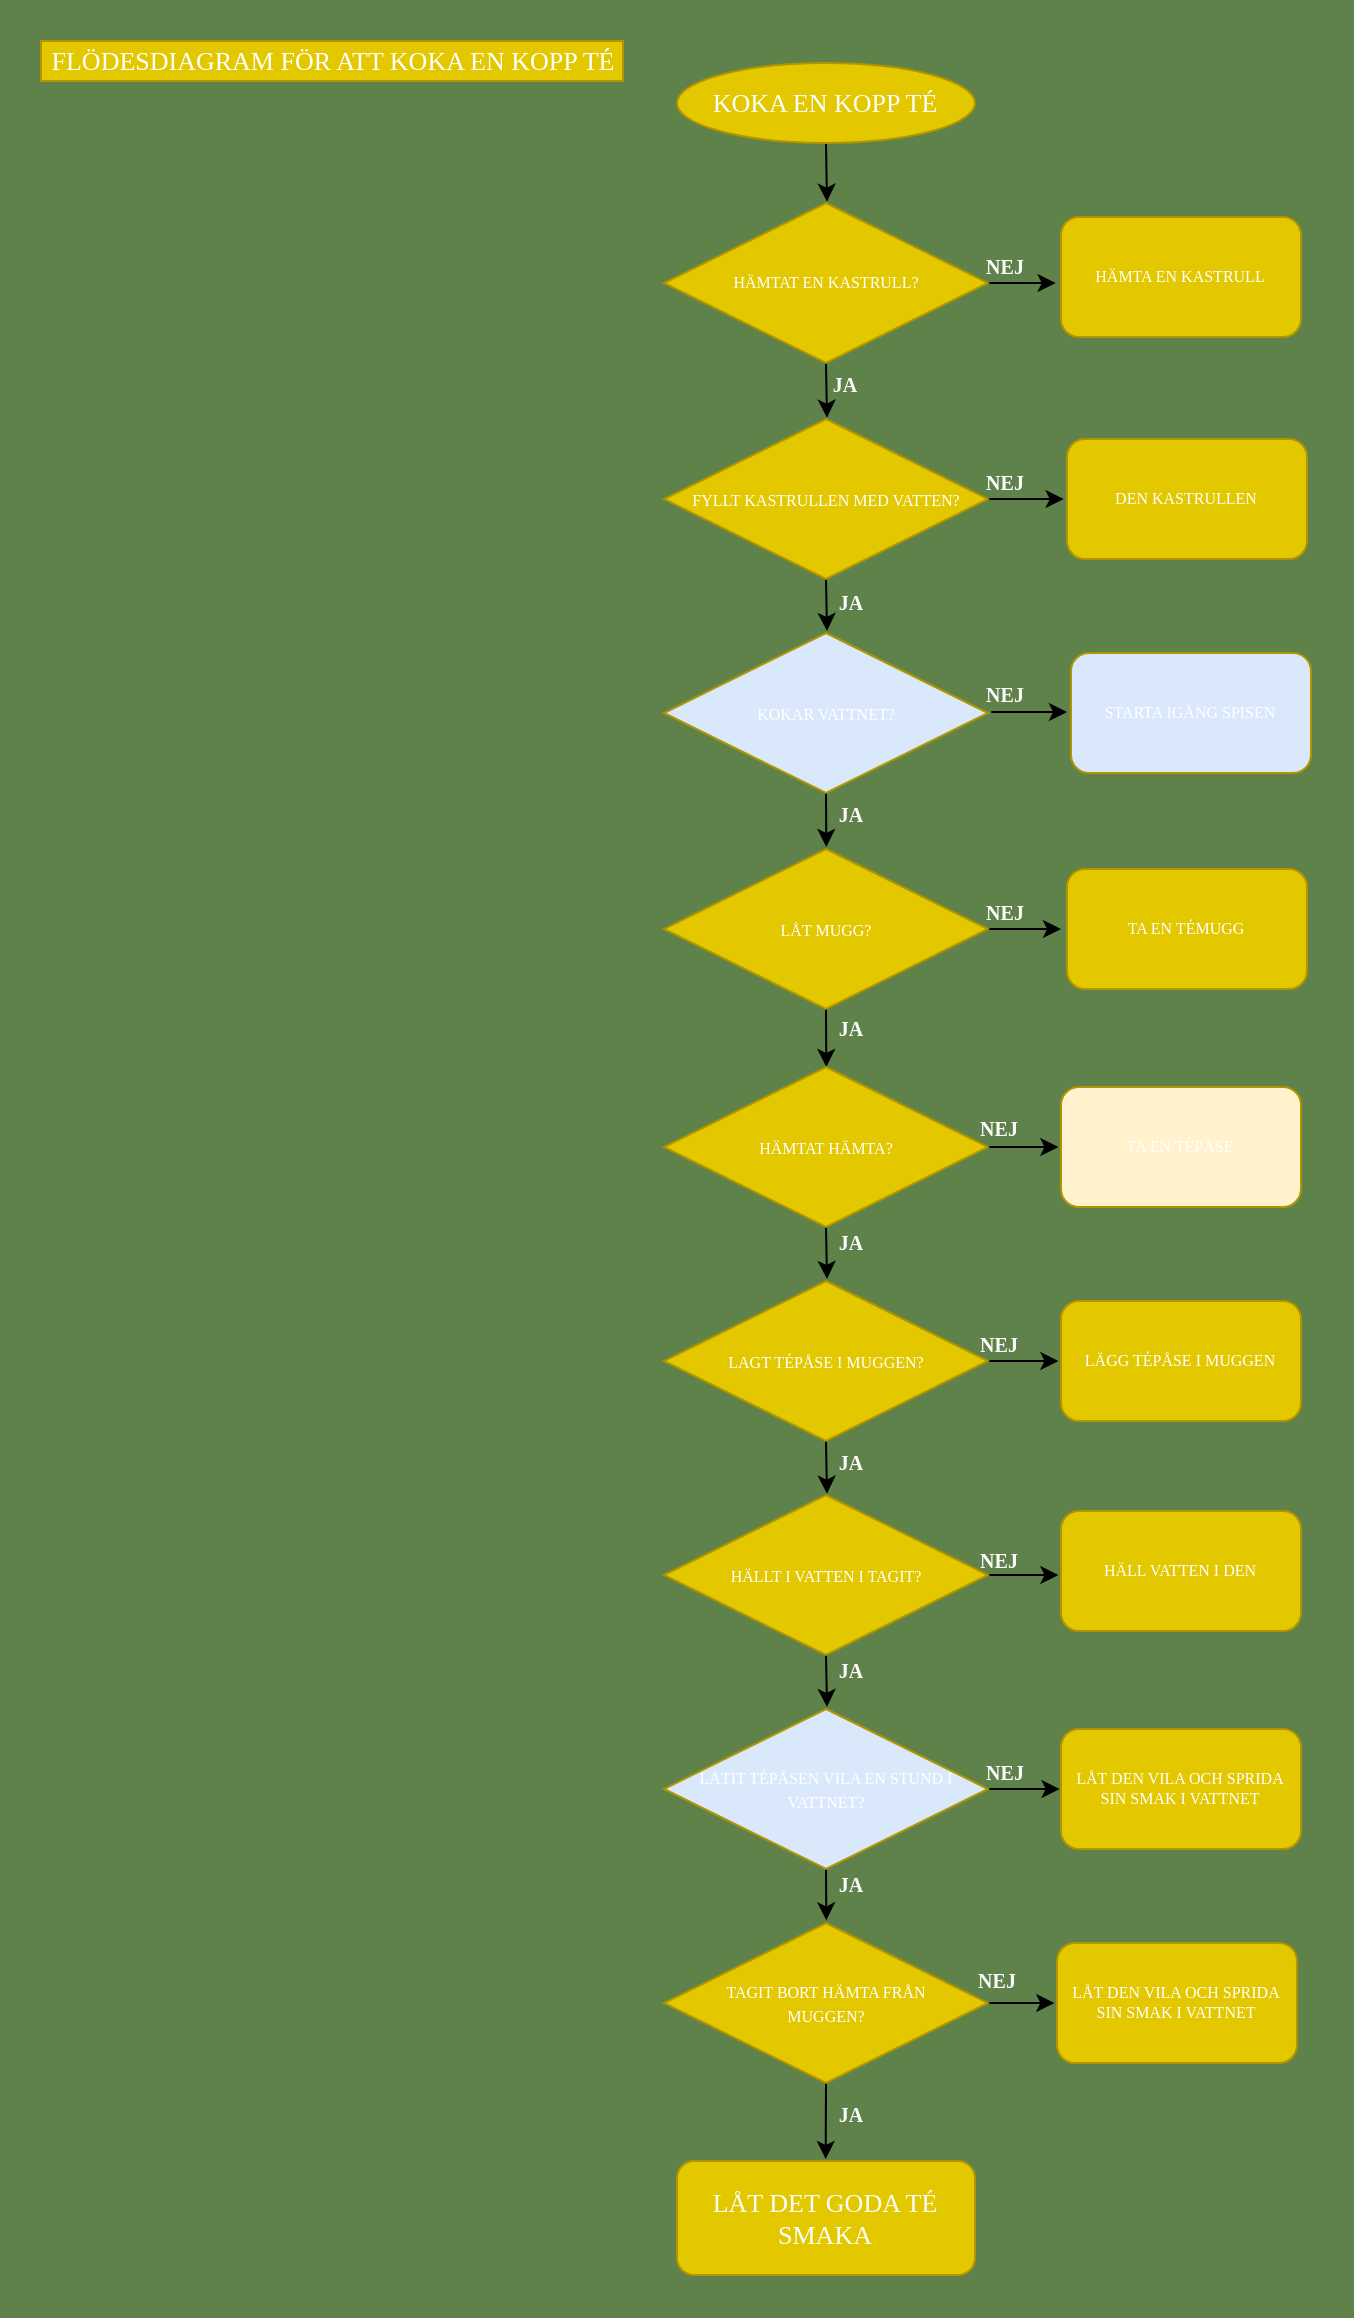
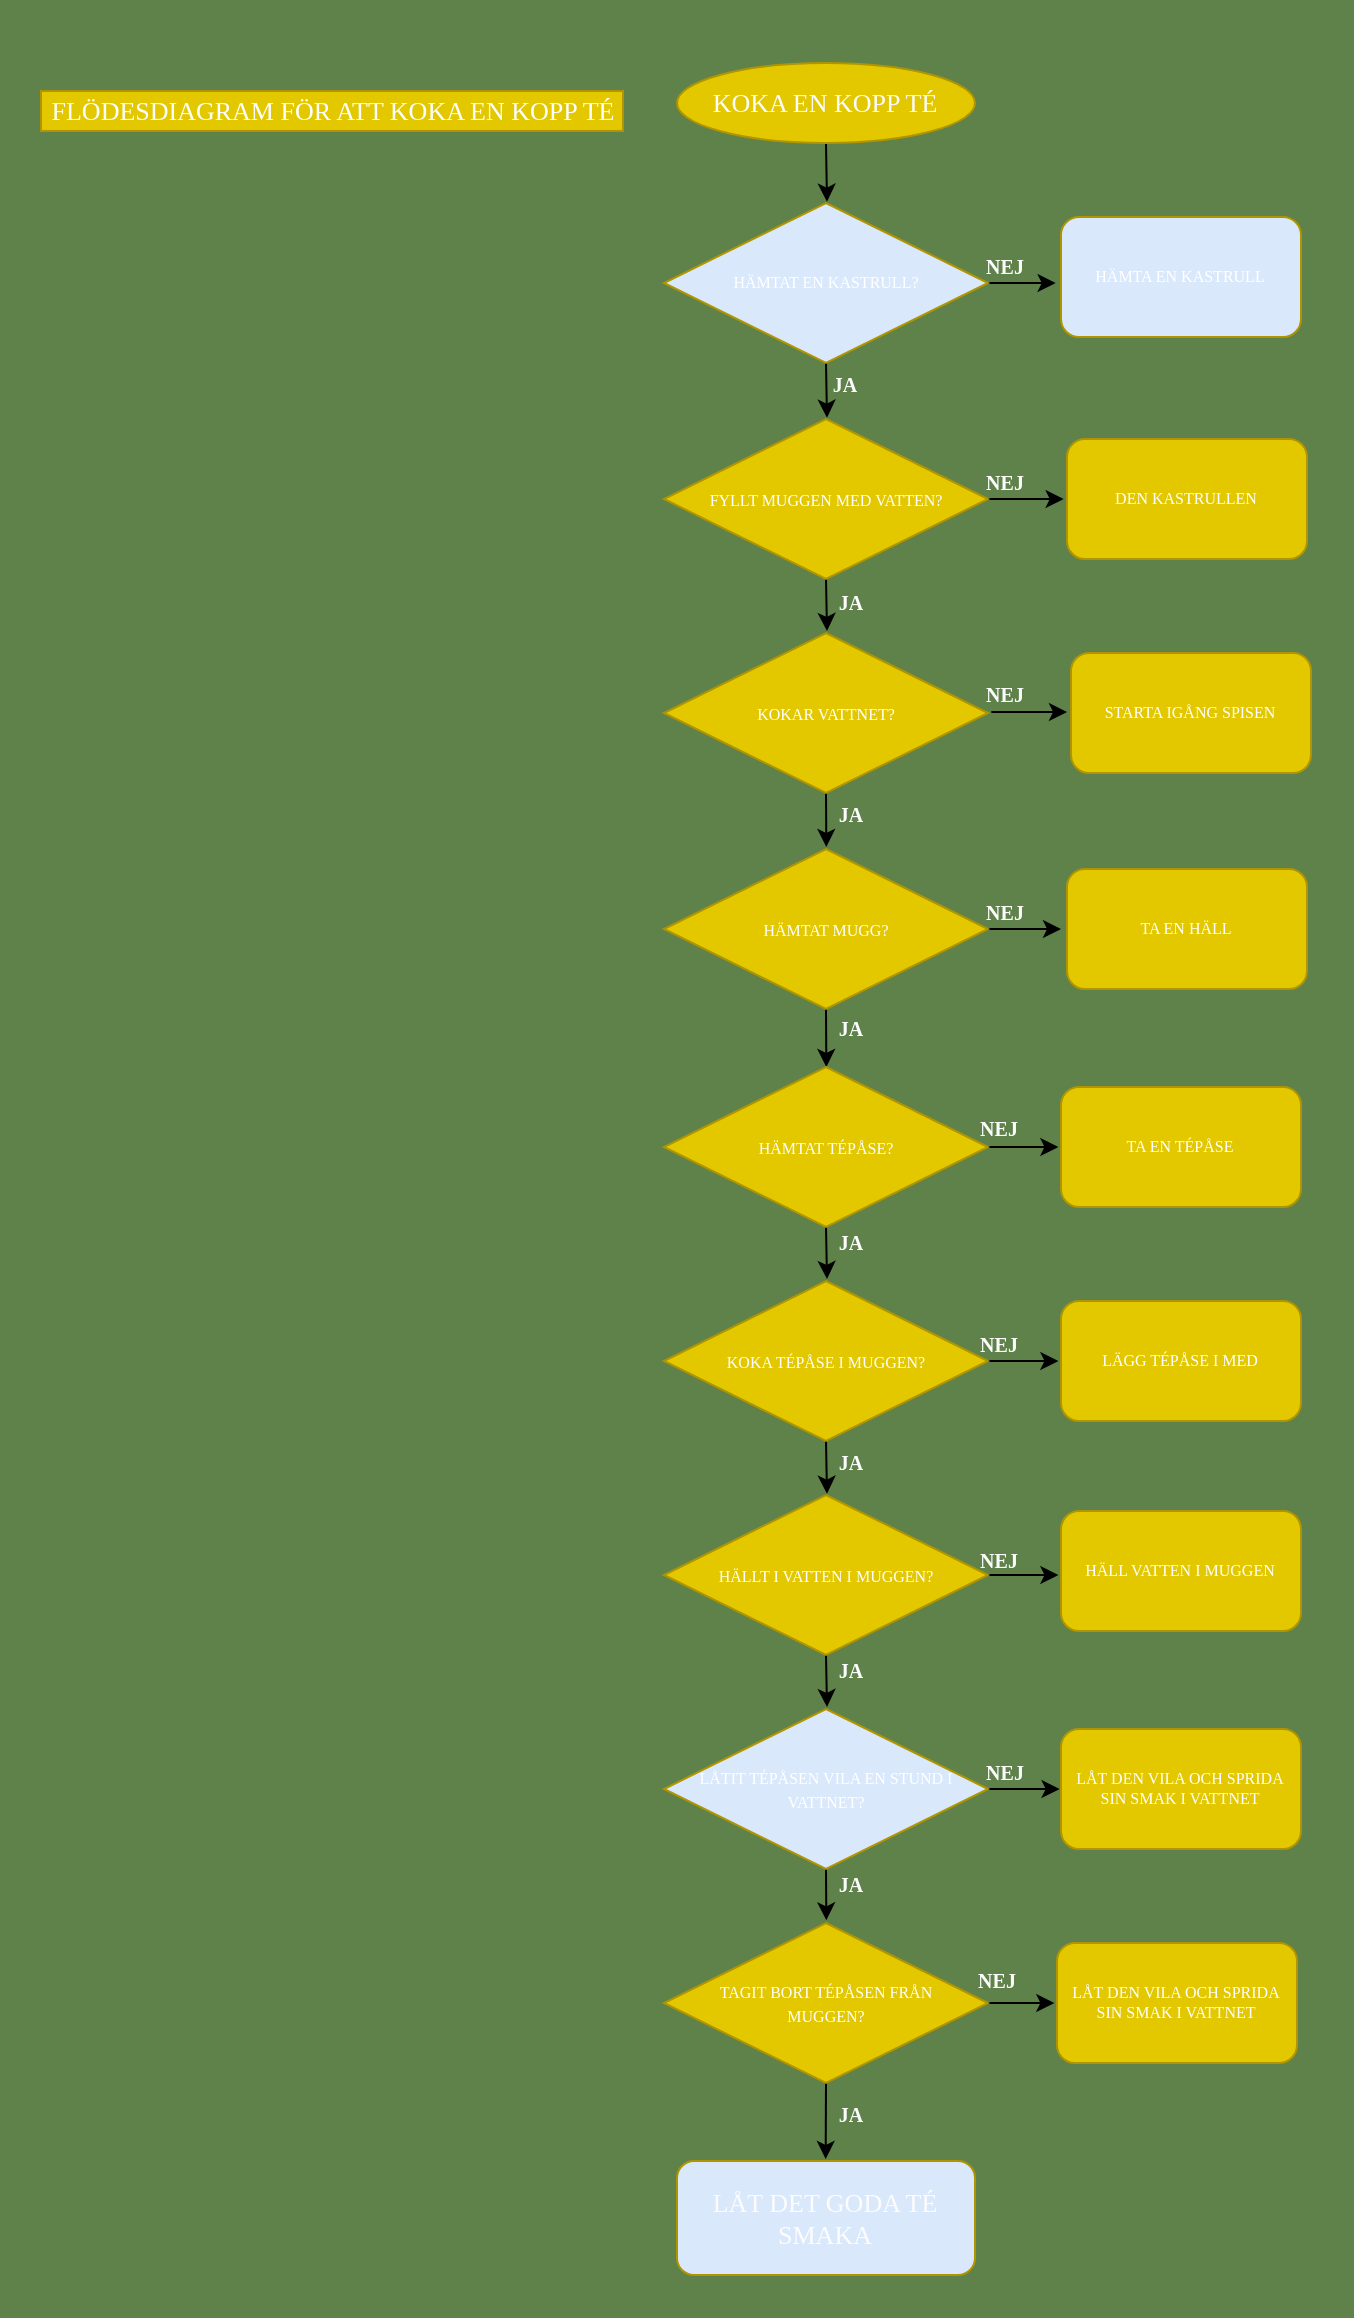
(332, 61) -> (332, 111)
(1181, 277) -> (1181, 277)
(826, 283) -> (826, 283)
(827, 499) -> (827, 499)
(826, 713) -> (826, 713)
(1191, 713) -> (1191, 713)
(827, 929) -> (827, 929)
(1187, 929) -> (1187, 929)
(827, 1147) -> (827, 1147)
(1181, 1147) -> (1181, 1147)
(827, 1361) -> (827, 1361)
(1181, 1361) -> (1181, 1361)
(1181, 1571) -> (1181, 1571)
(827, 1575) -> (827, 1575)
(827, 2003) -> (827, 2003)
(826, 2218) -> (826, 2218)
